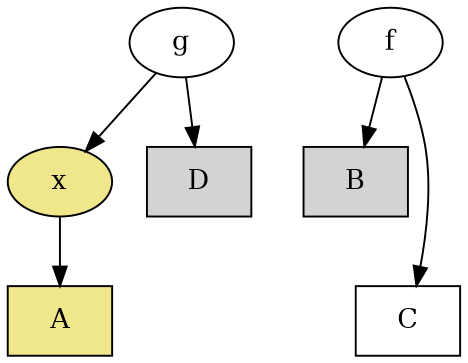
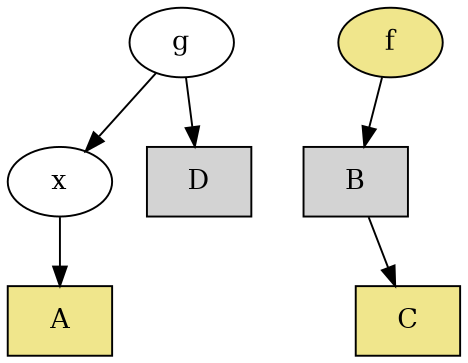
(391, 43) -> (391, 43)
(428, 170) -> (378, 242)
(60, 182) -> (60, 182)
(408, 321) -> (408, 321)
